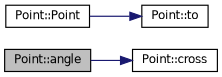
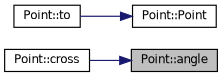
(110, 16) -> (100, 16)
(106, 60) -> (105, 60)
